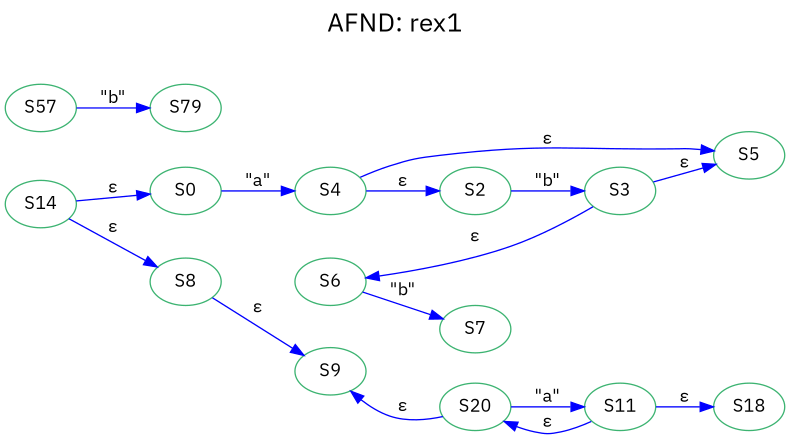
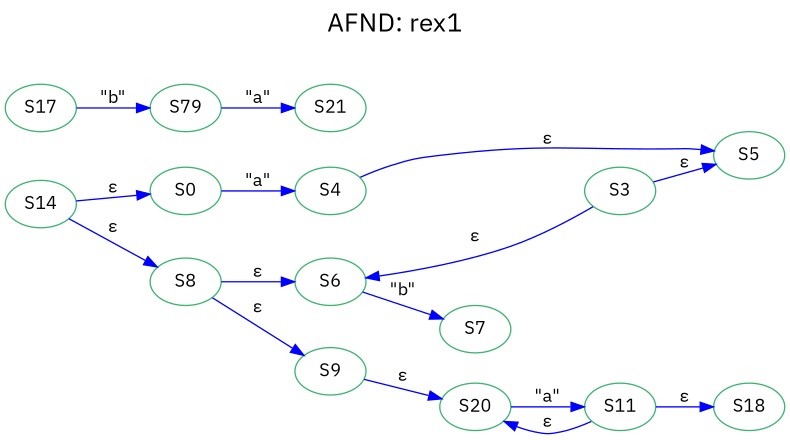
(41, 108) -> (41, 108)
none -> (330, 108)
(475, 191) -> none
none -> (251, 282)
(400, 419) -> (396, 387)
